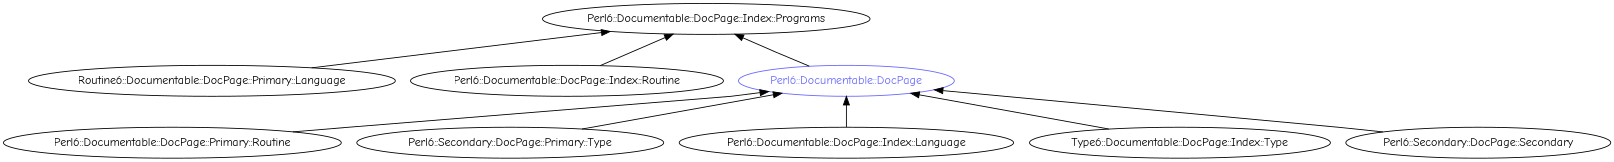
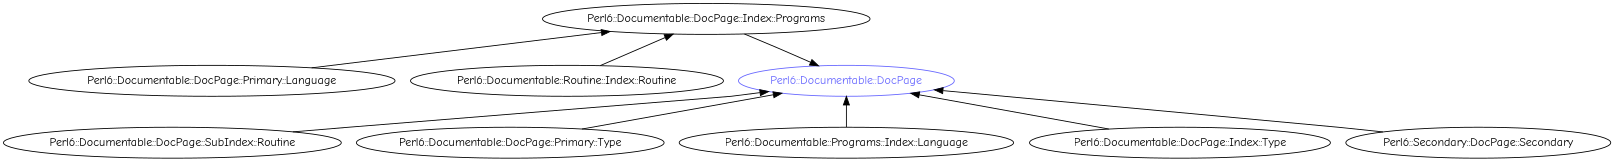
(776, 52) -> (778, 48)
(212, 81) -> (212, 81)
(567, 81) -> (567, 81)
(172, 143) -> (172, 143)
(510, 143) -> (510, 143)
(846, 143) -> (846, 143)
(1180, 143) -> (1180, 143)
